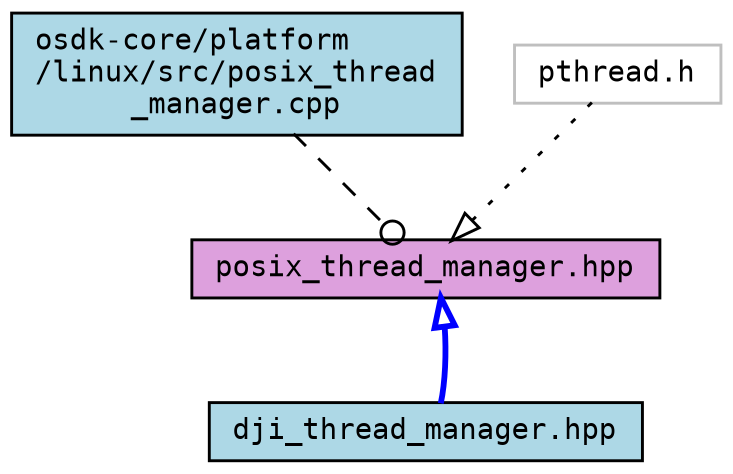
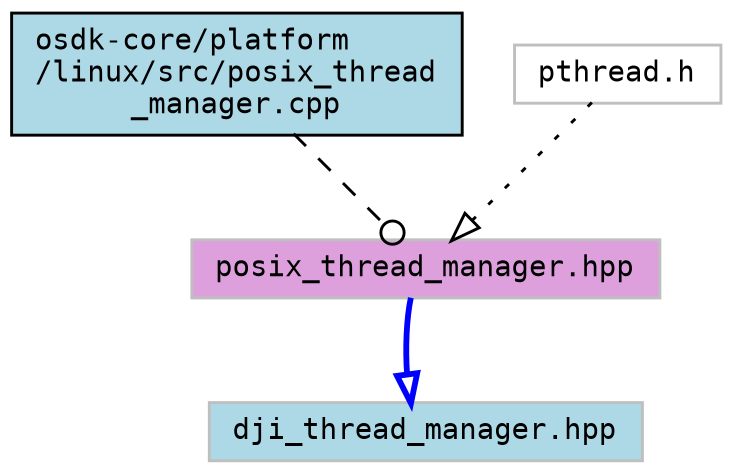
(426, 269) -> (426, 269)
(445, 365) -> (407, 336)
(426, 432) -> (426, 432)
